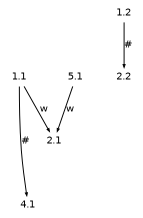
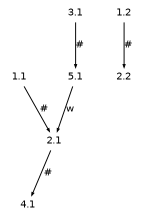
none -> (76, 13)
(44, 109) -> (44, 109)
(21, 140) -> (42, 171)
